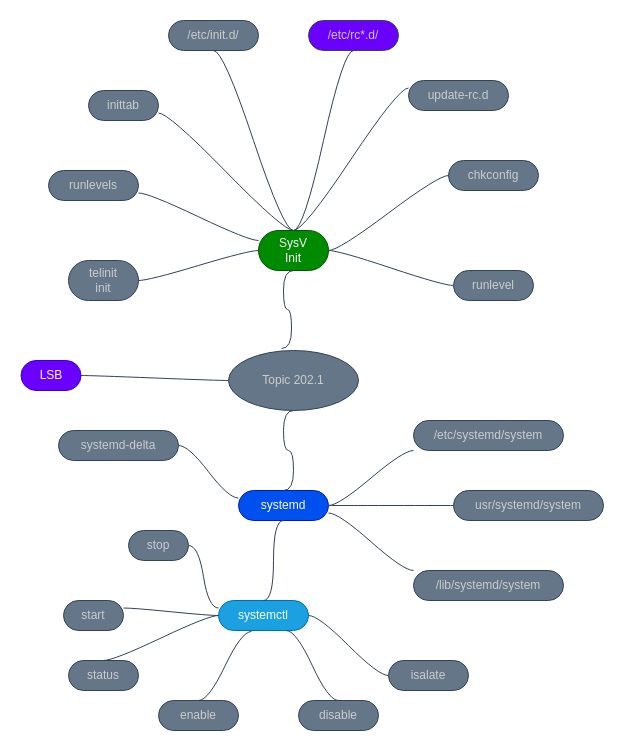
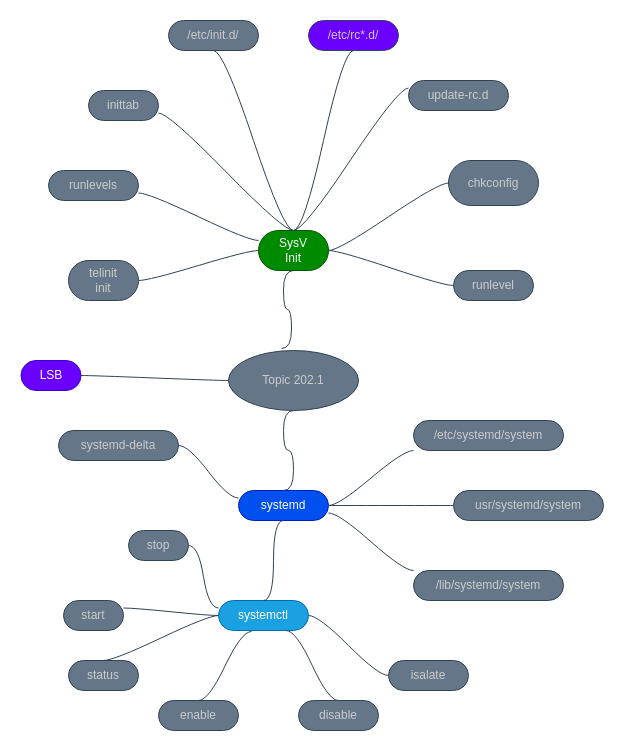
(494, 176) -> (494, 183)
